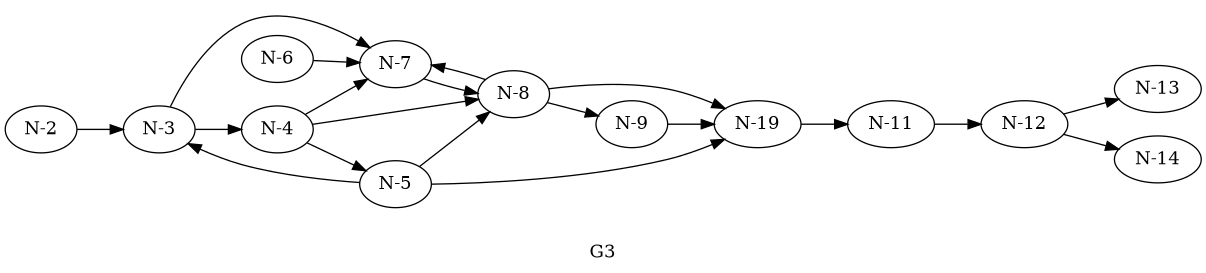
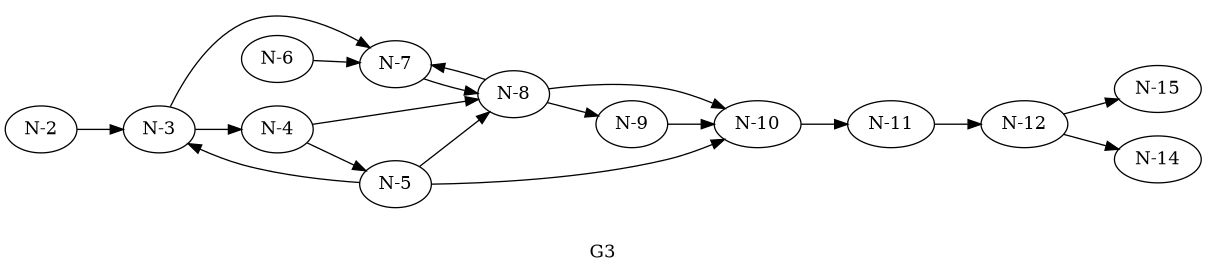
(1158, 89) -> (1158, 89)
(331, 100) -> none
(758, 124) -> (758, 124)
